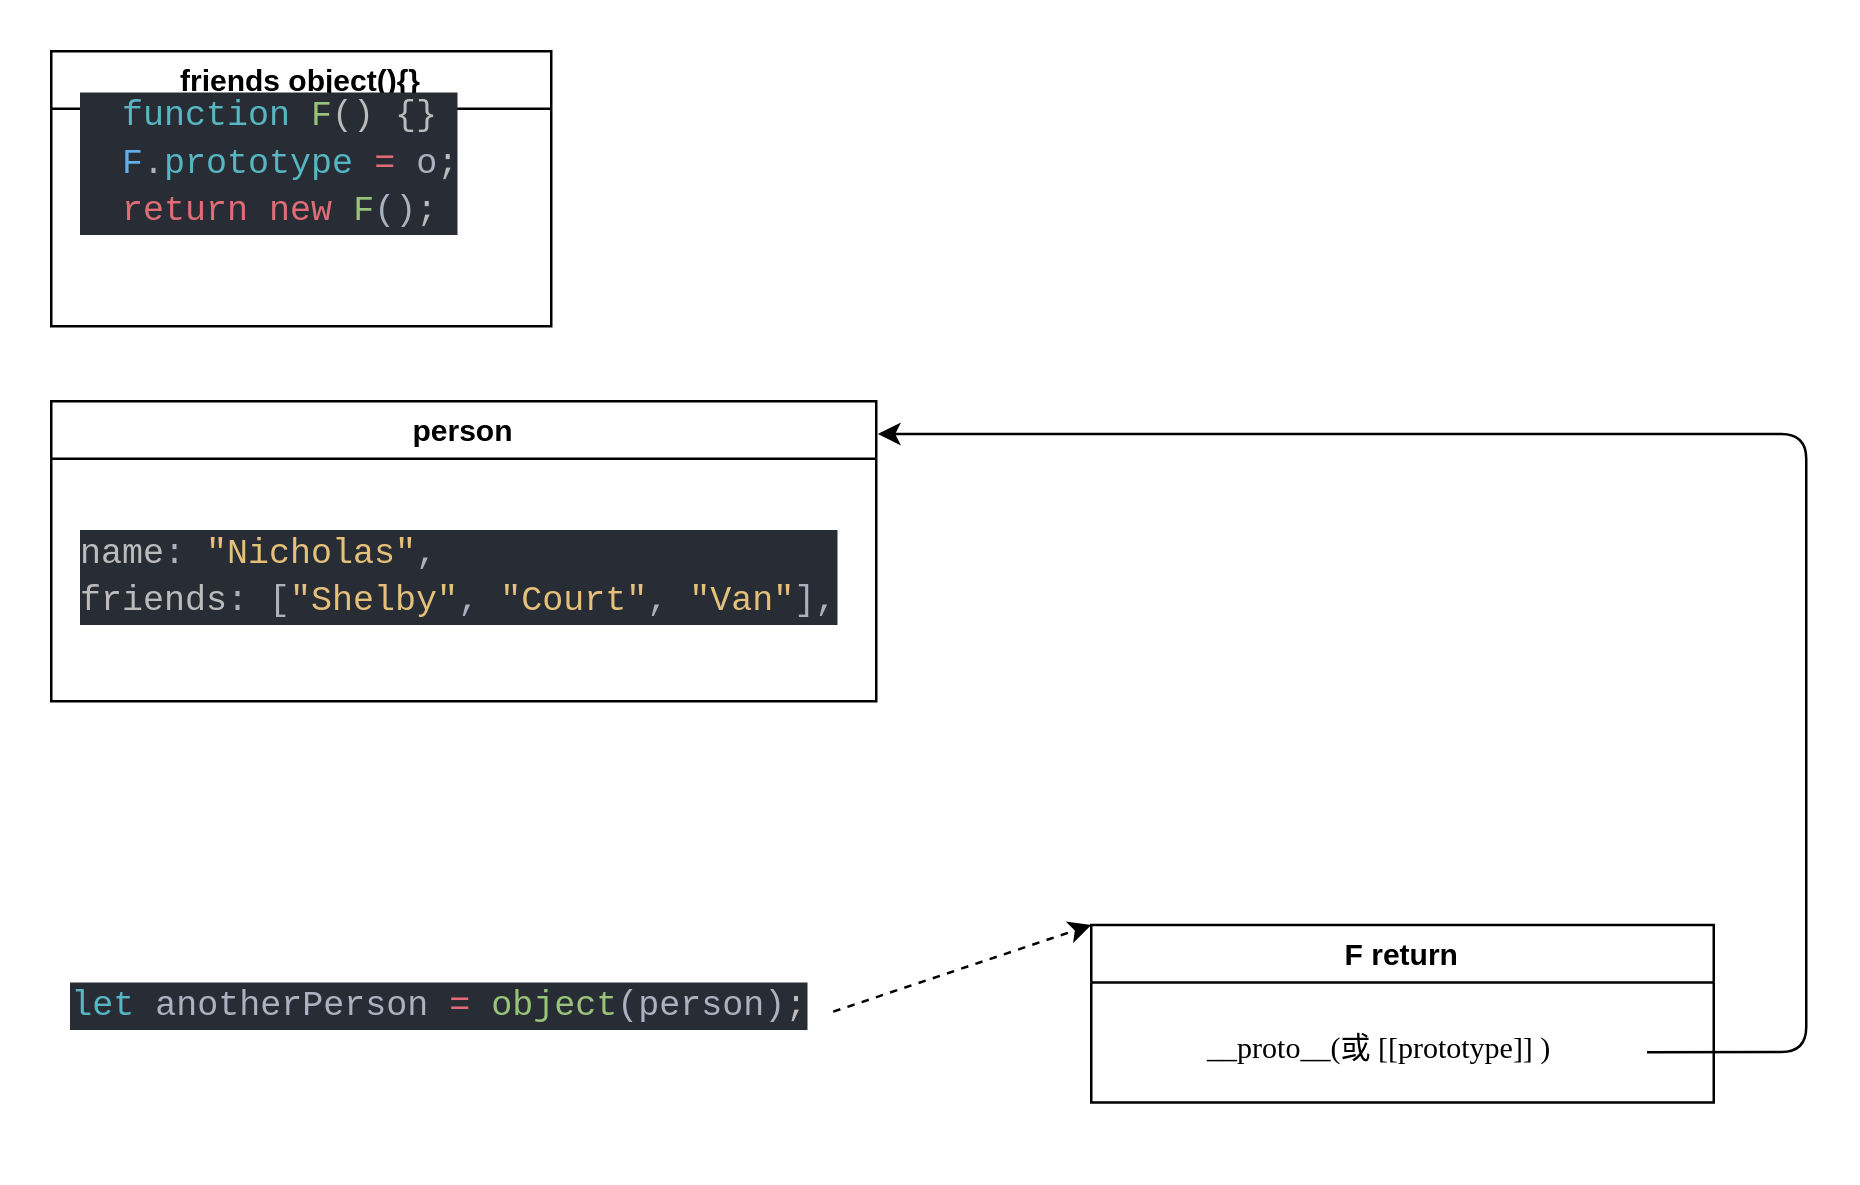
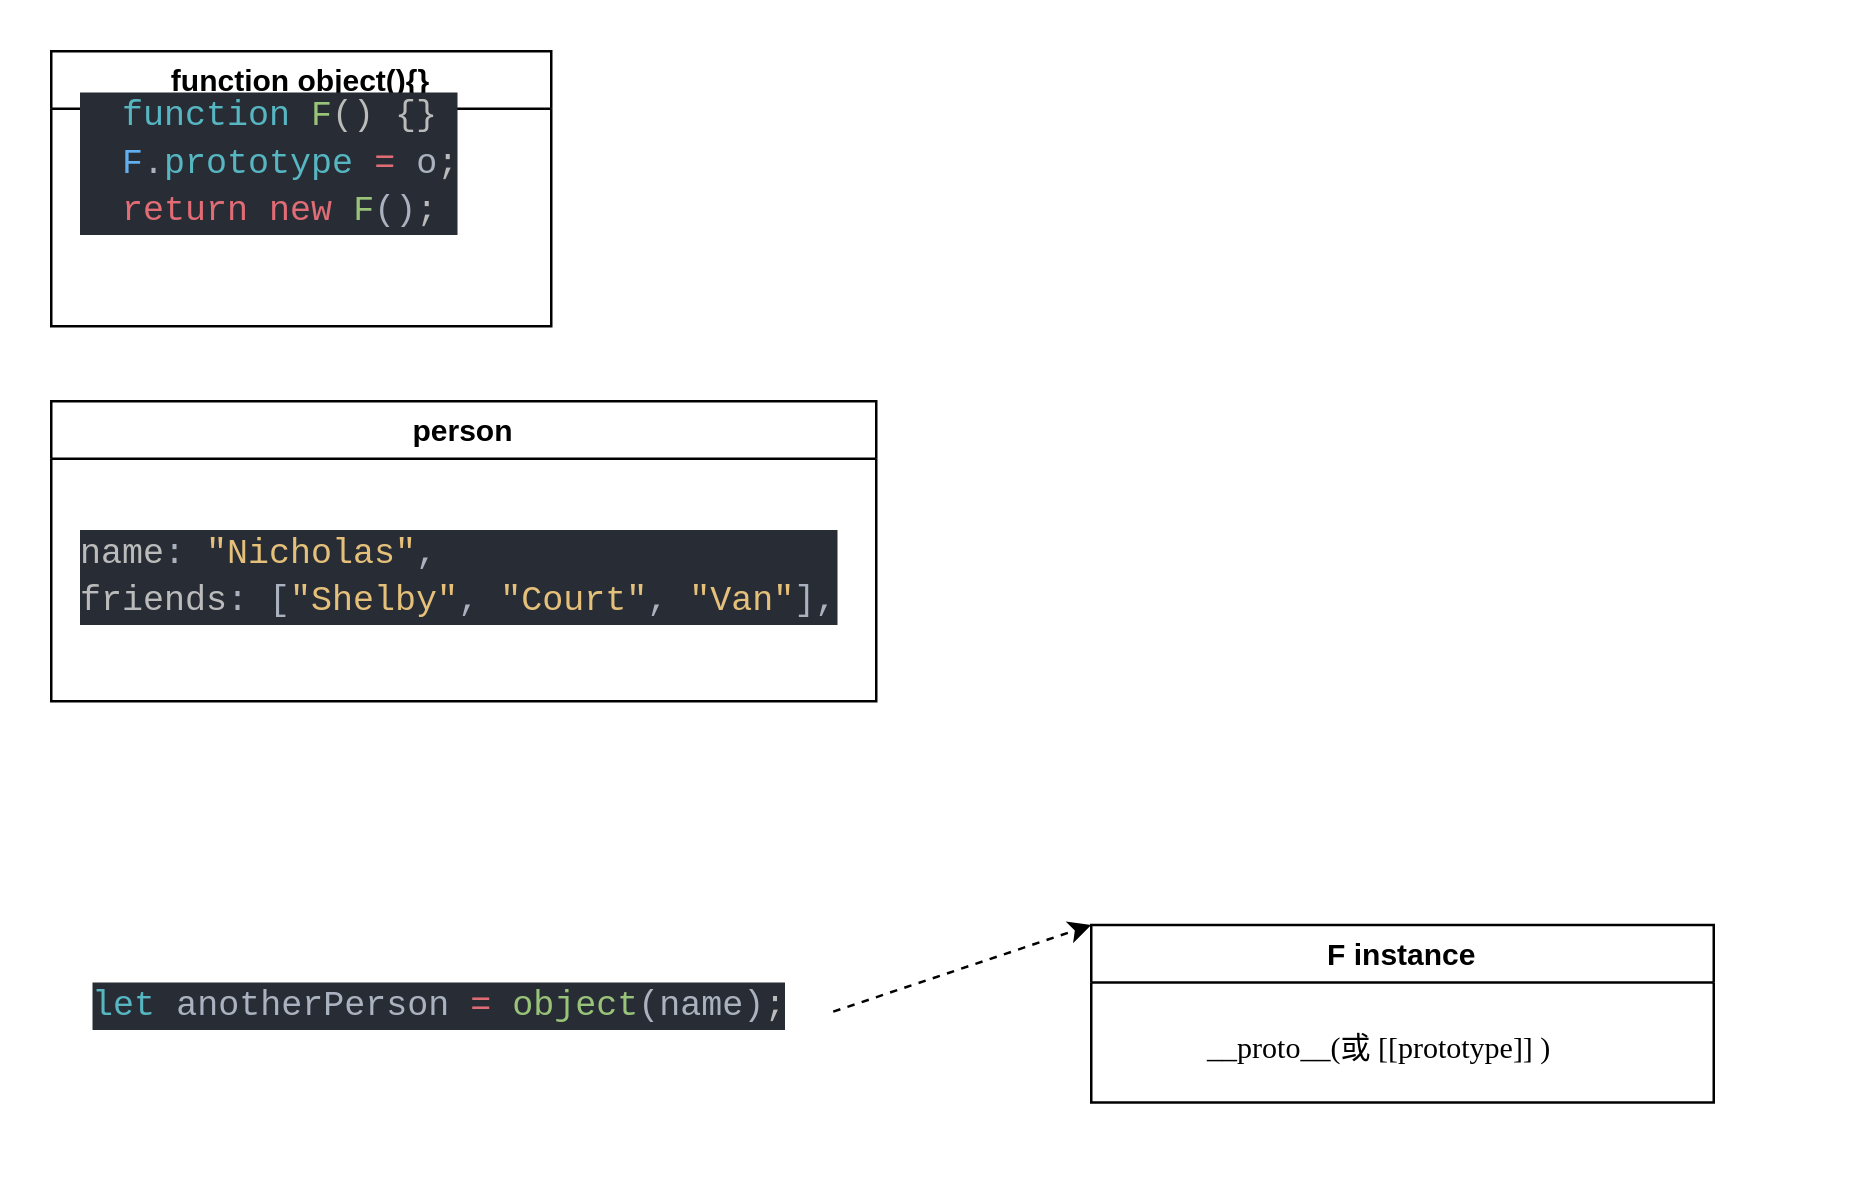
(300, 81) -> (300, 81)
(1688, 434) -> none
(1401, 955) -> (1401, 955)
(440, 1006) -> (440, 1006)
